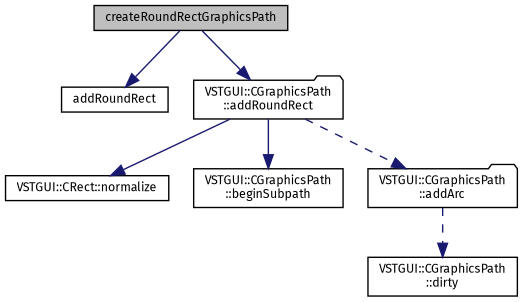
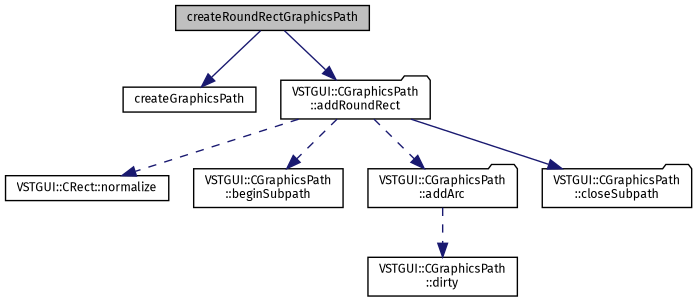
(115, 100) -> (190, 100)
(268, 137) -> (317, 139)
(177, 144) -> (217, 145)
none -> (617, 188)
